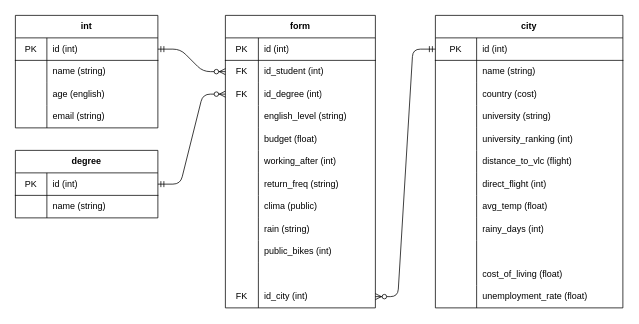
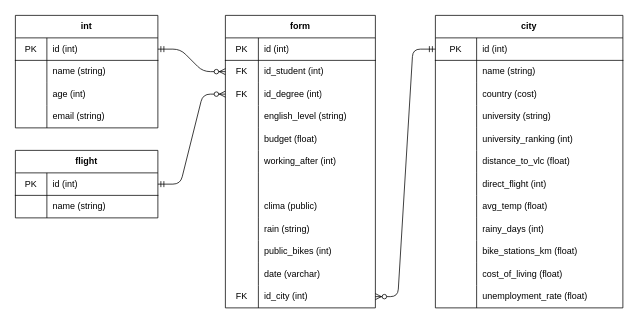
(82, 94) -> (73, 94)
(87, 162) -> (87, 162)
(537, 162) -> (536, 162)
(317, 184) -> none
none -> (550, 252)
none -> (317, 274)
